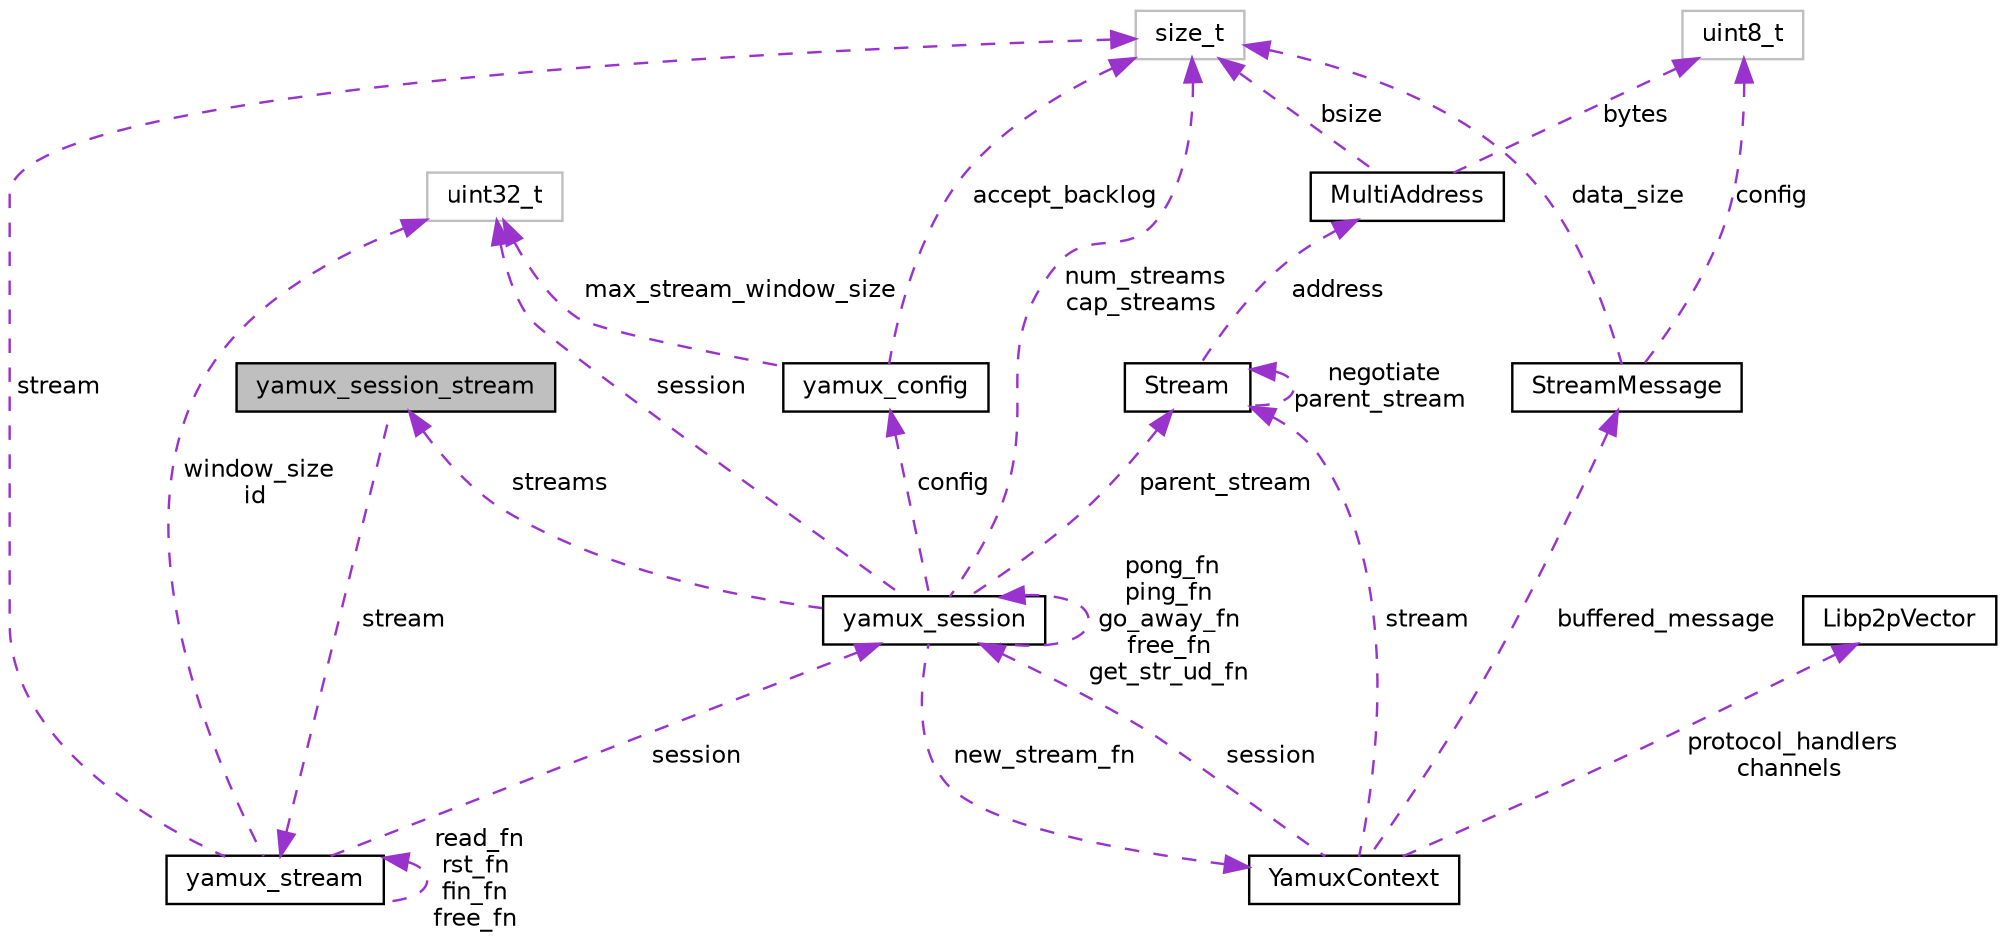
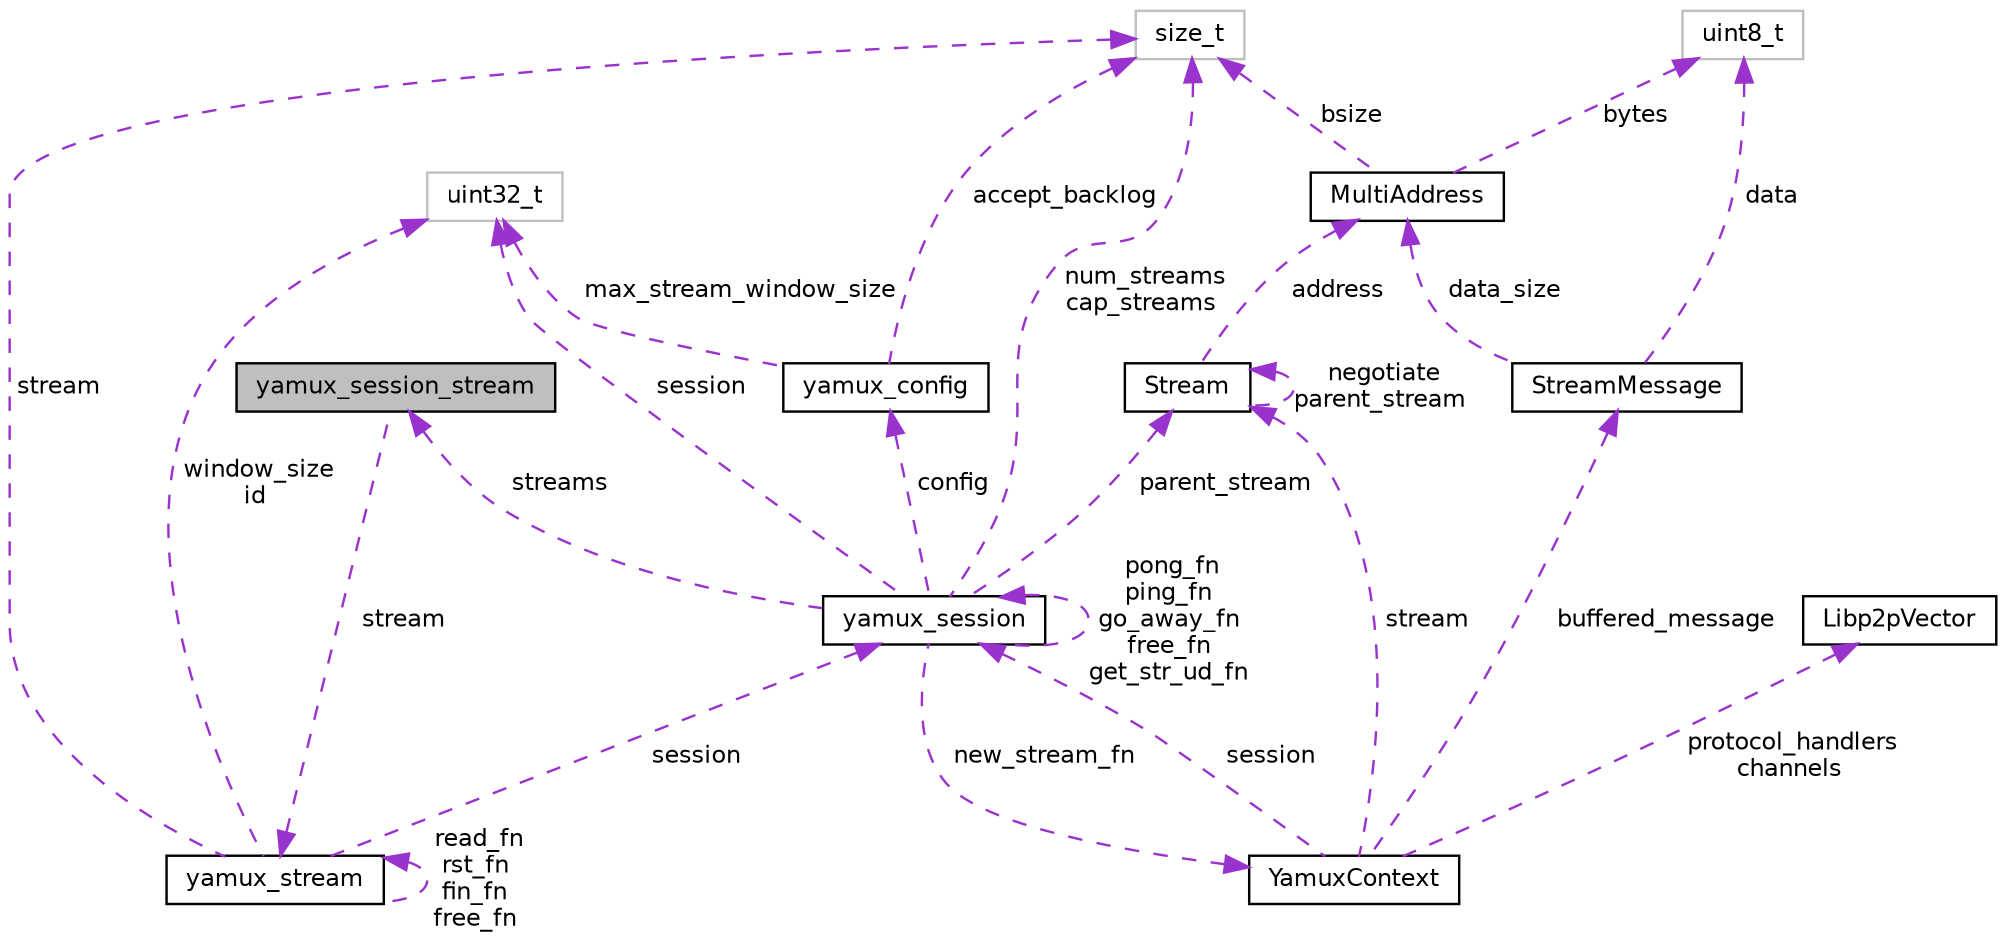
(1479, 134) -> (1445, 322)
(1768, 197) -> (1768, 197)
